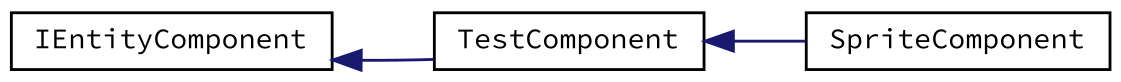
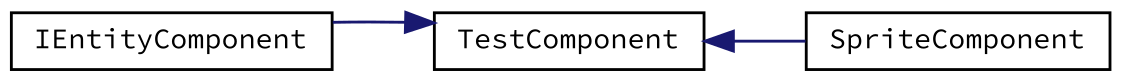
(398, 60) -> (369, 22)
